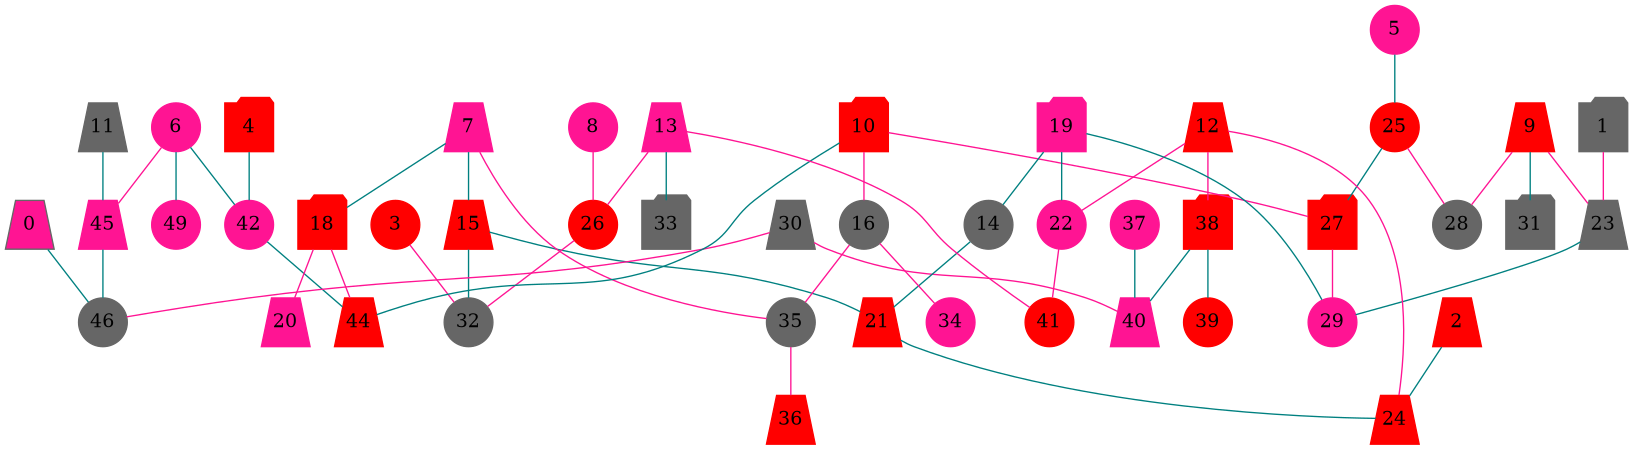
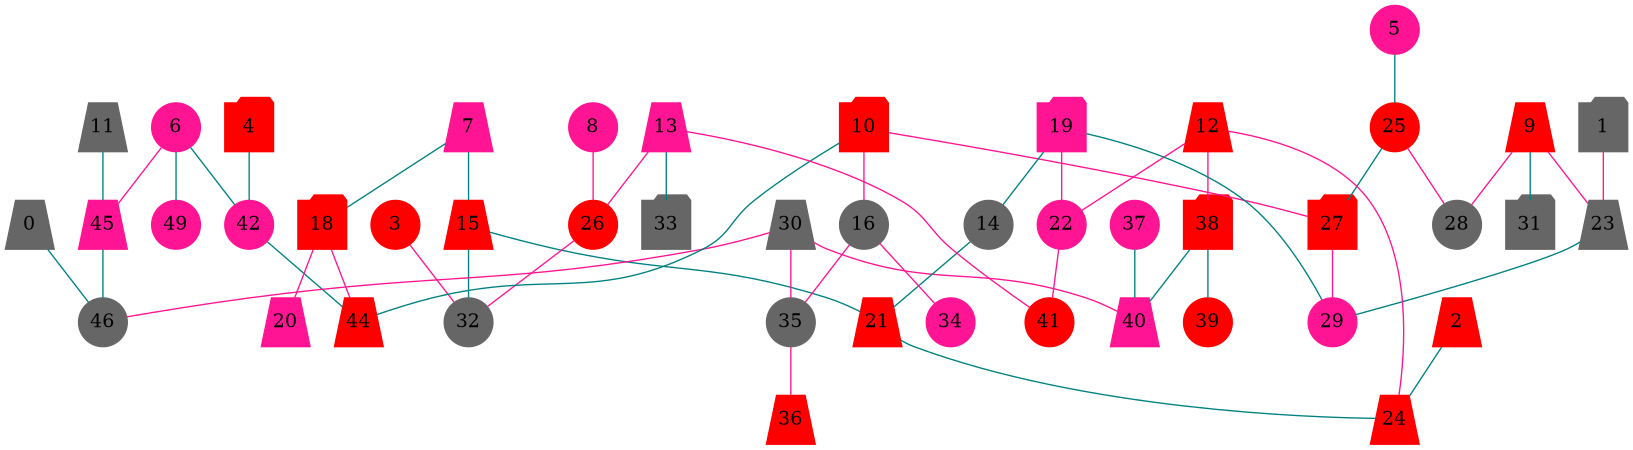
(1062, 176) -> (1062, 176)
(30, 225) -> (30, 225)
(631, 287) -> (791, 274)
